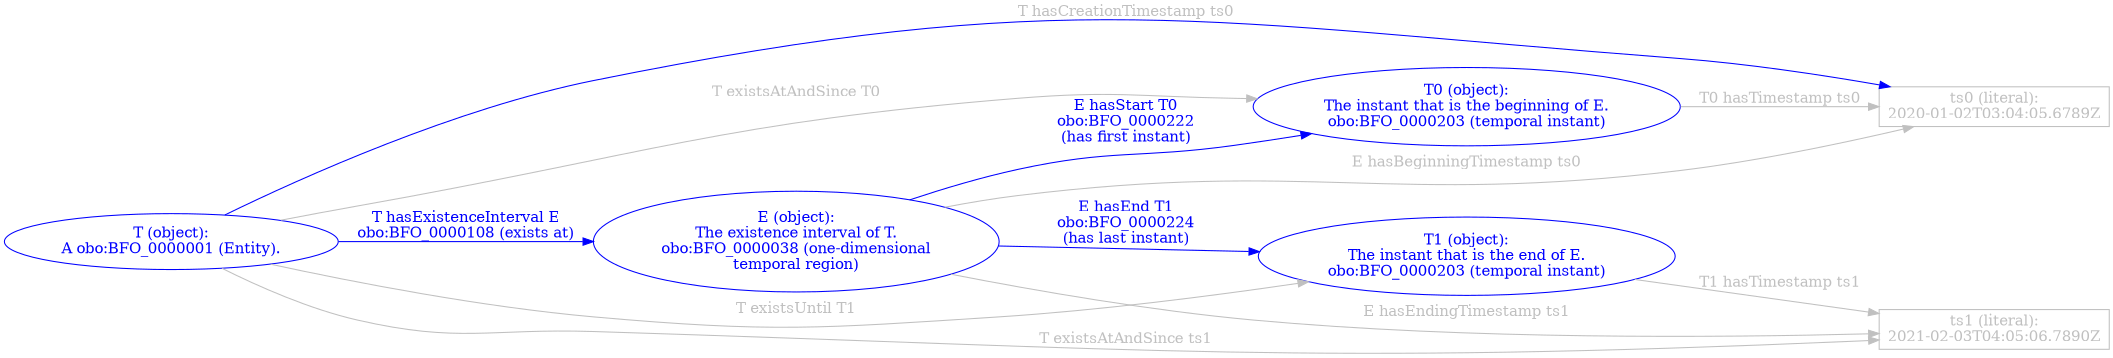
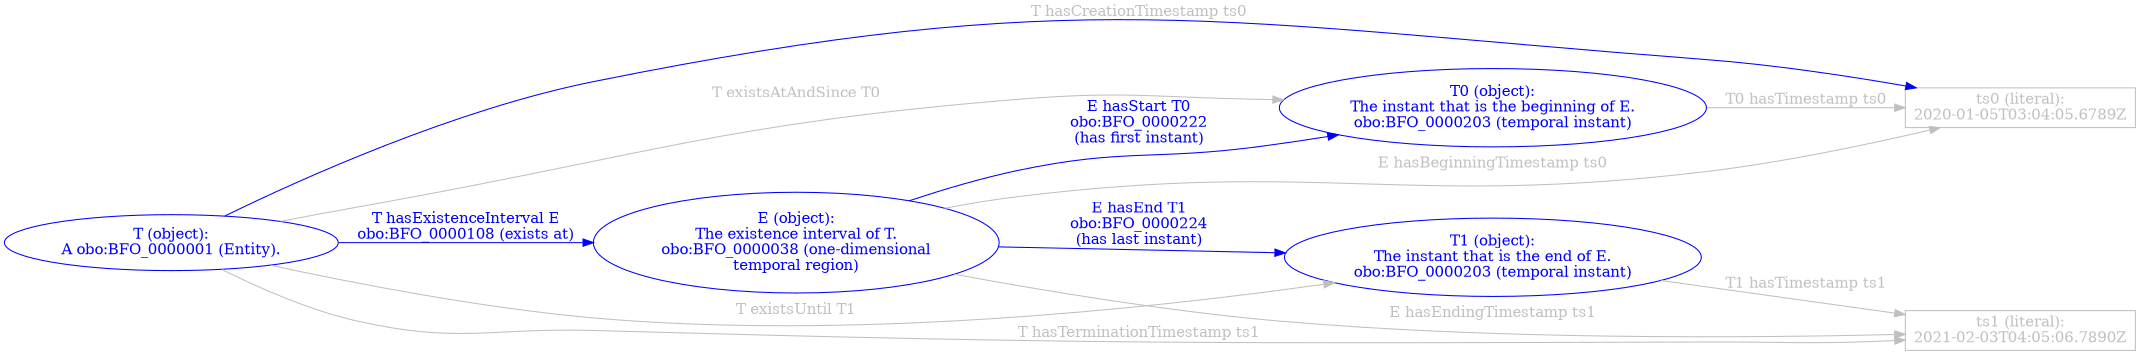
(1994, 107) -> (2020, 108)
(1126, 339) -> (1139, 333)
